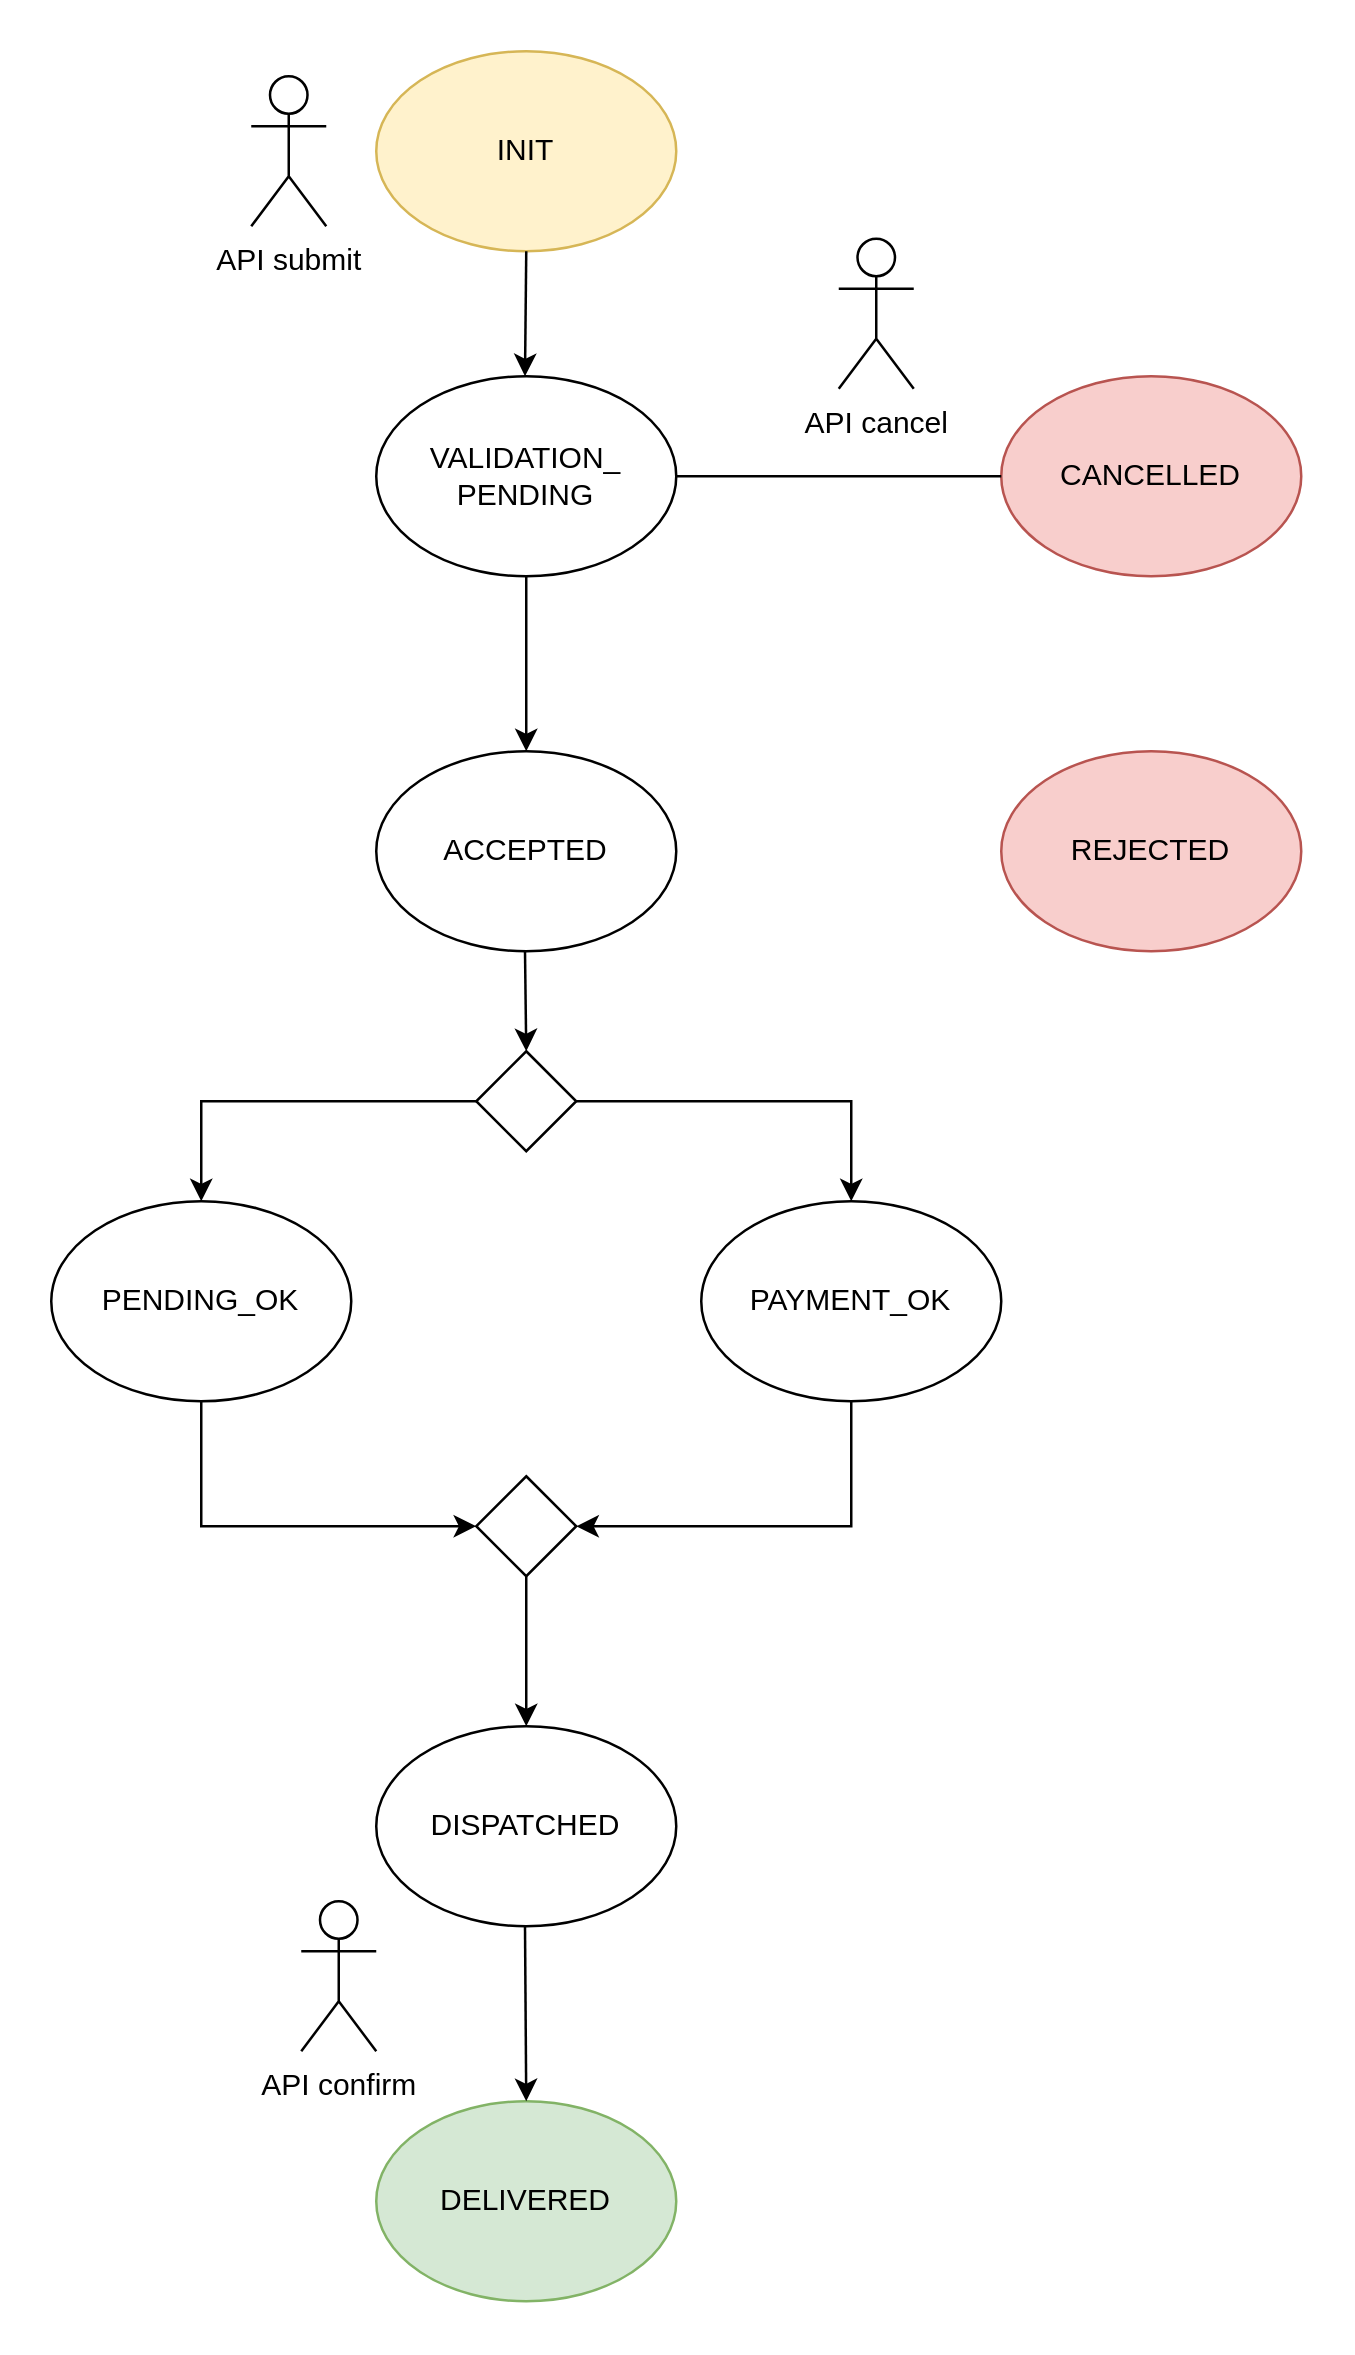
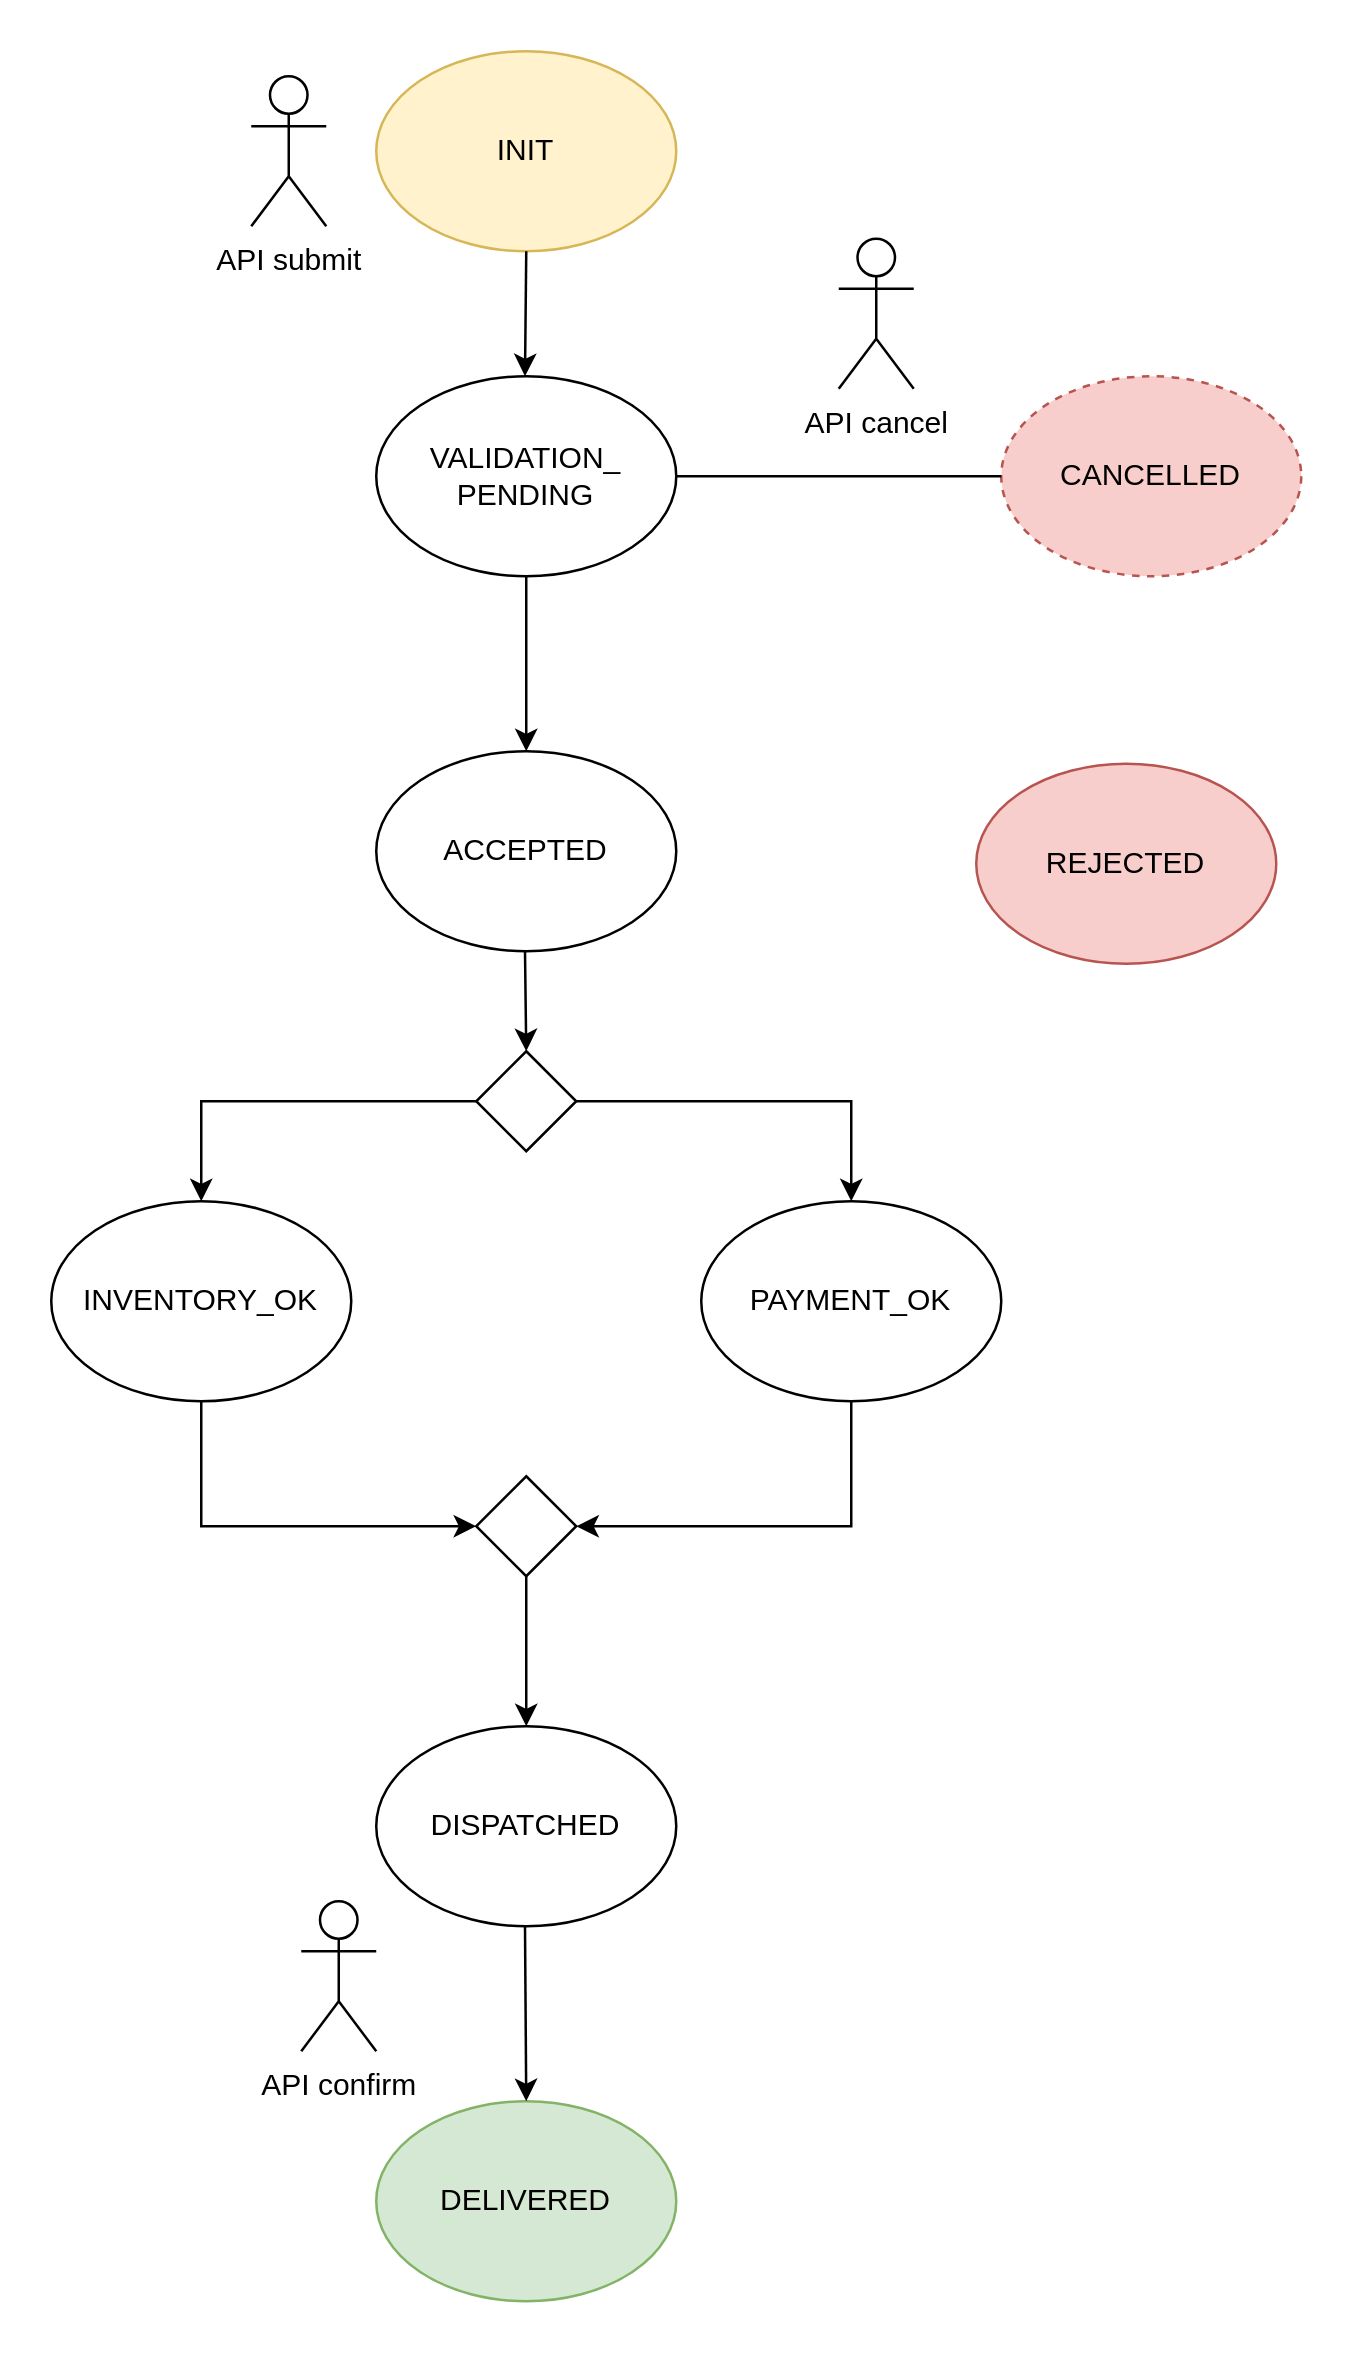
(1151, 476) -> (1151, 476)
(1151, 851) -> (1126, 864)
(201, 1301) -> (201, 1301)
